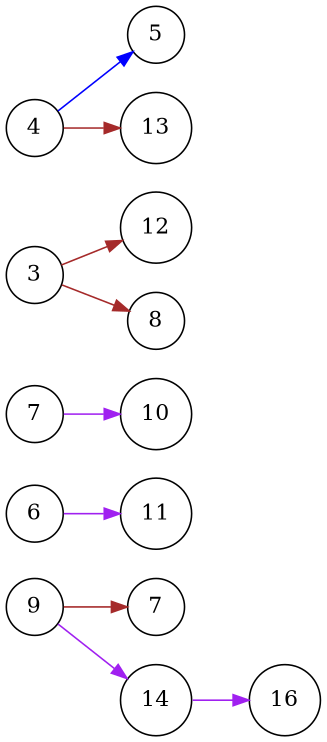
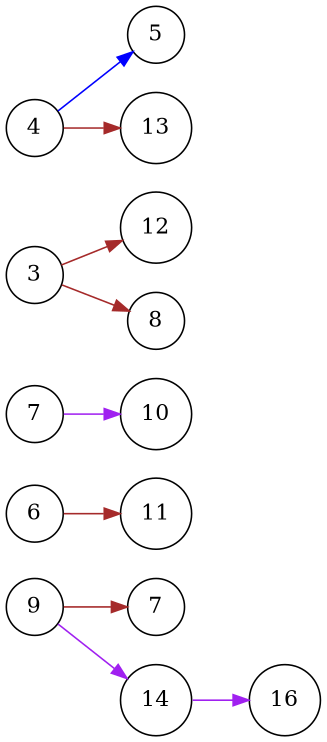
(84, 514) -> (84, 514)
